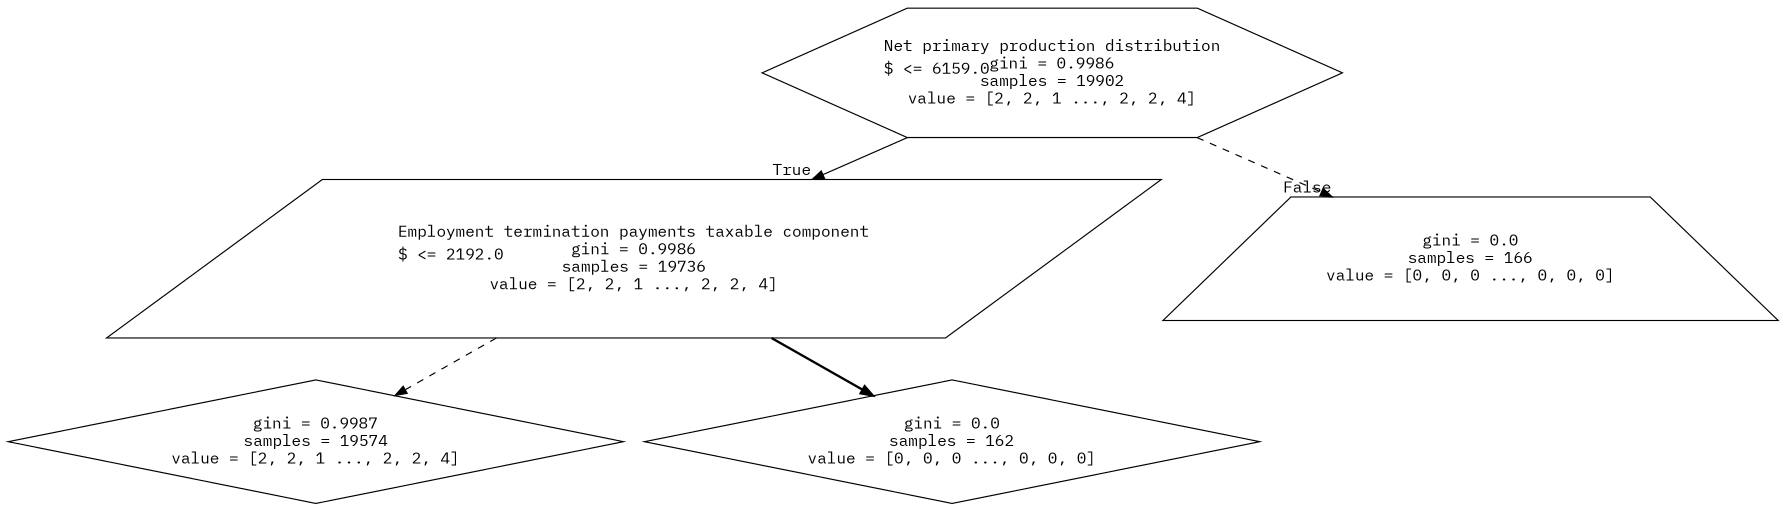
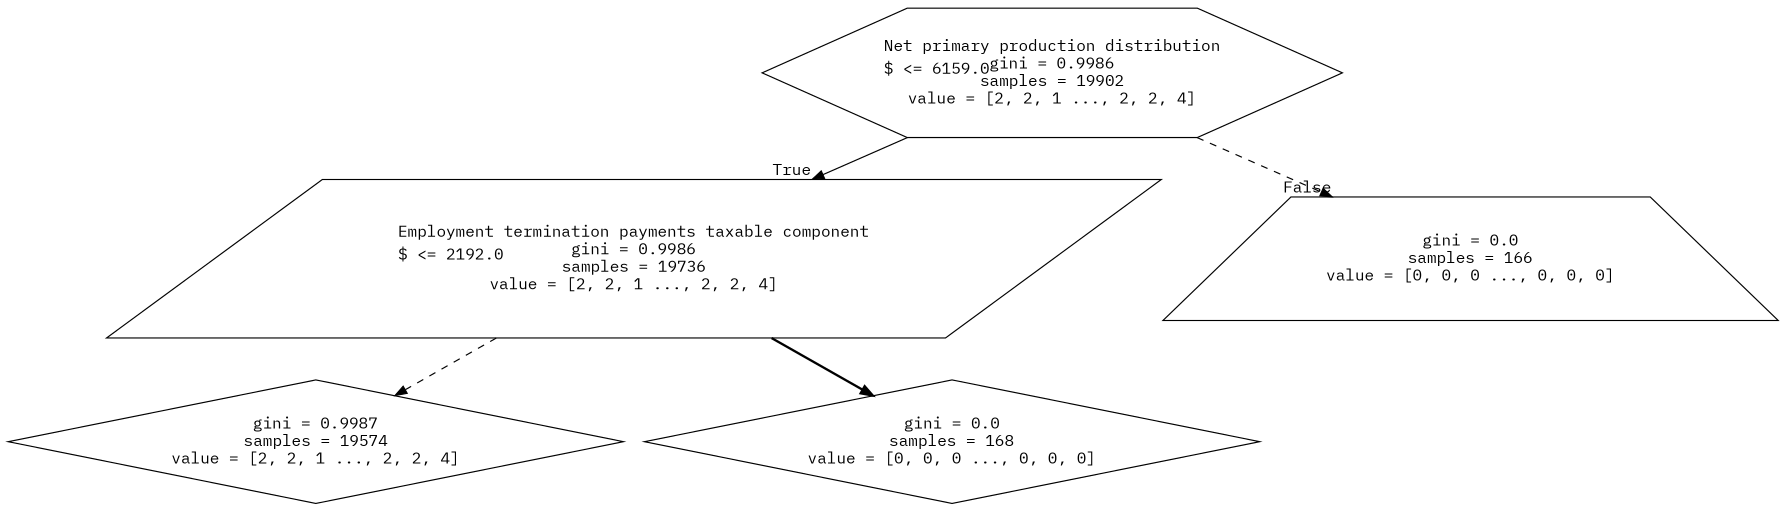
(952, 442) -> (952, 442)
